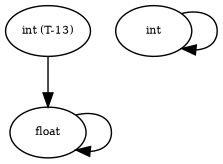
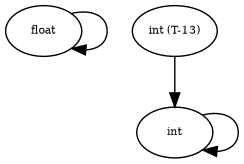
(48, 75) -> (175, 75)
